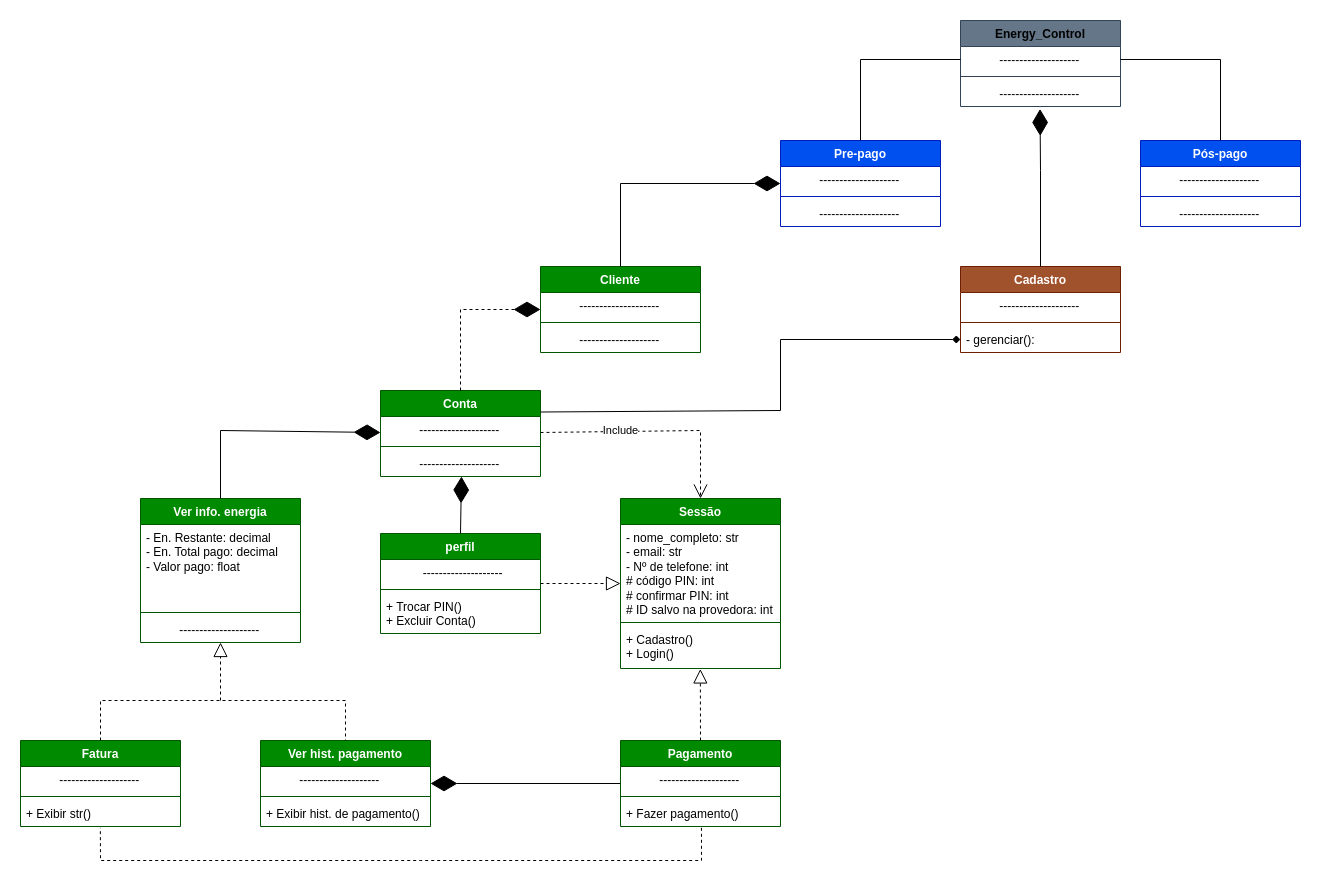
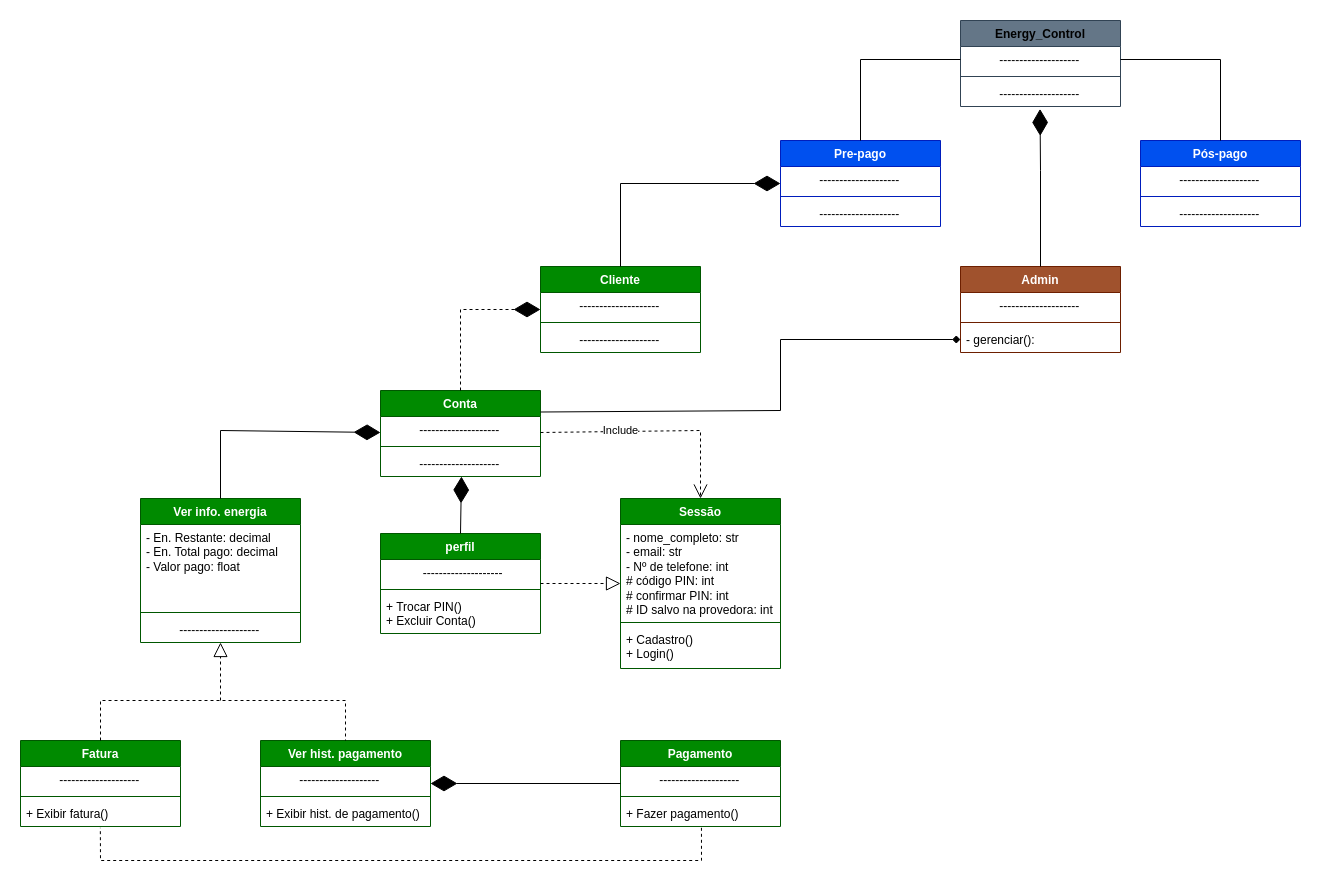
(1041, 281) -> (1041, 281)
(700, 712) -> none
(67, 815) -> (77, 815)
